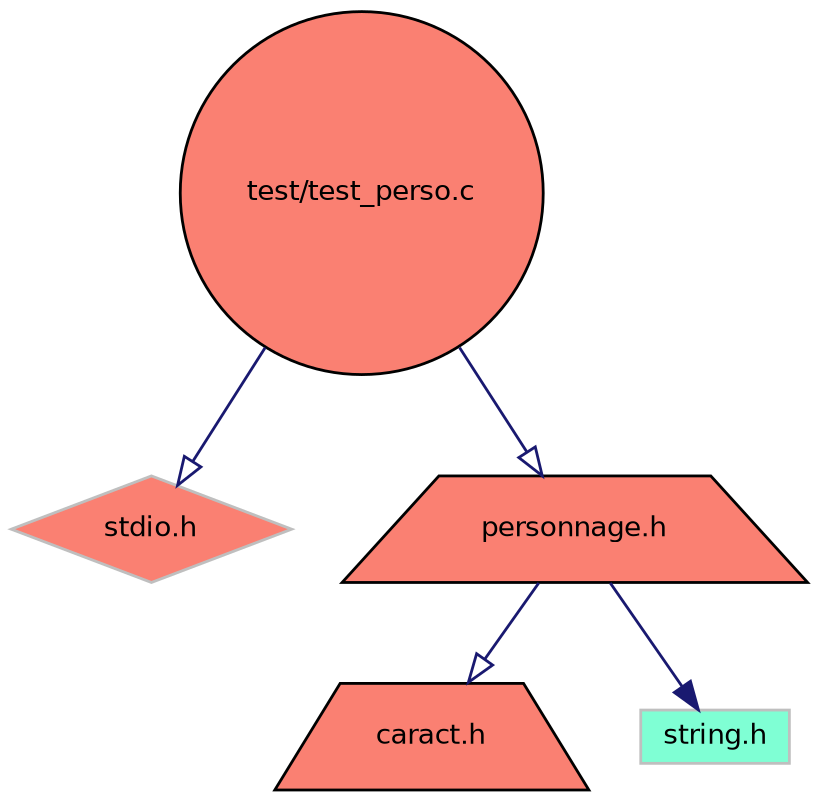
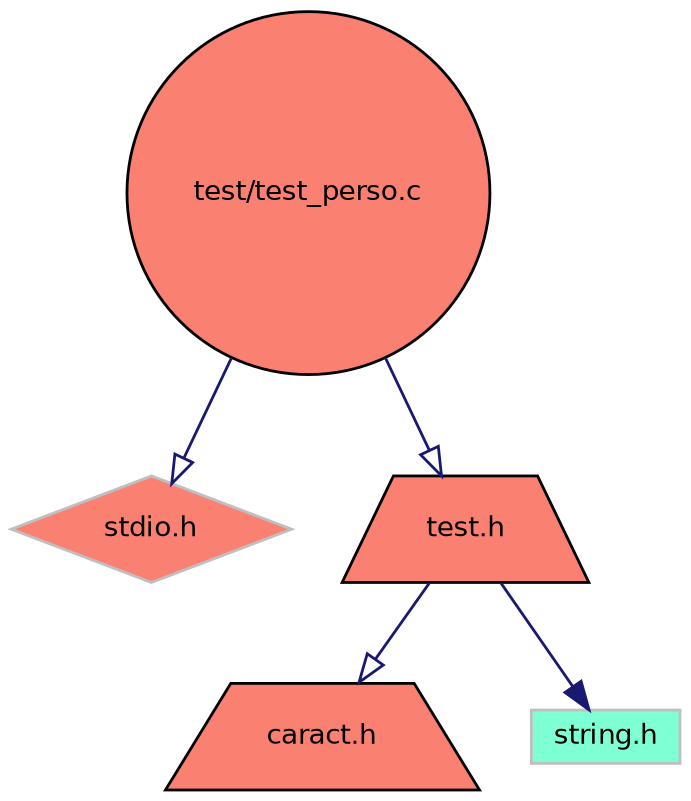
(575, 529) -> (465, 529)
